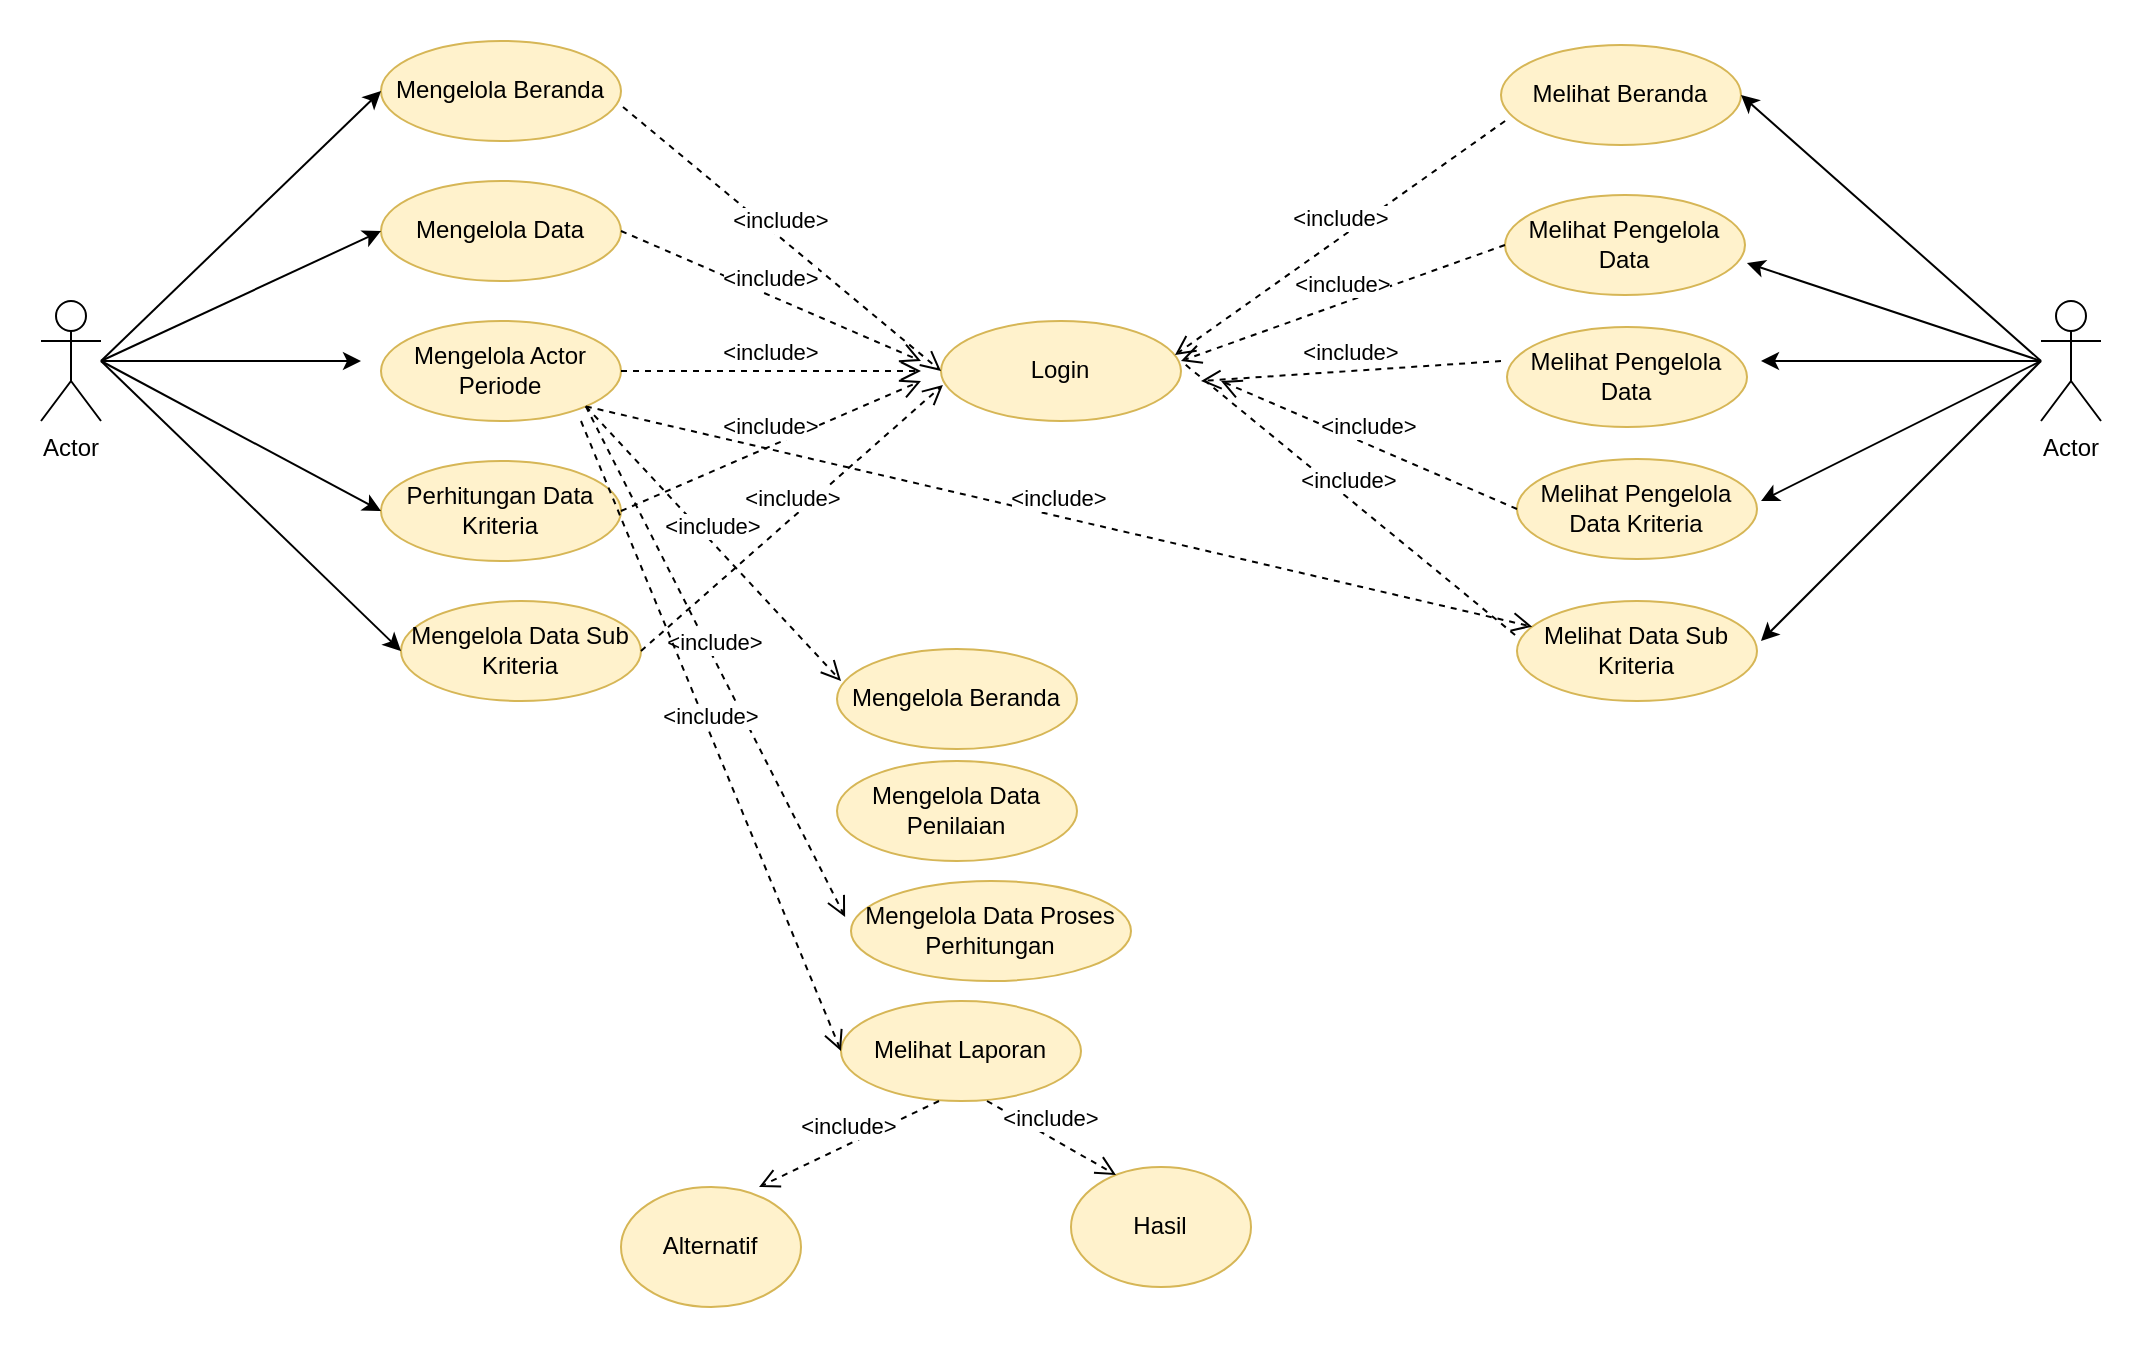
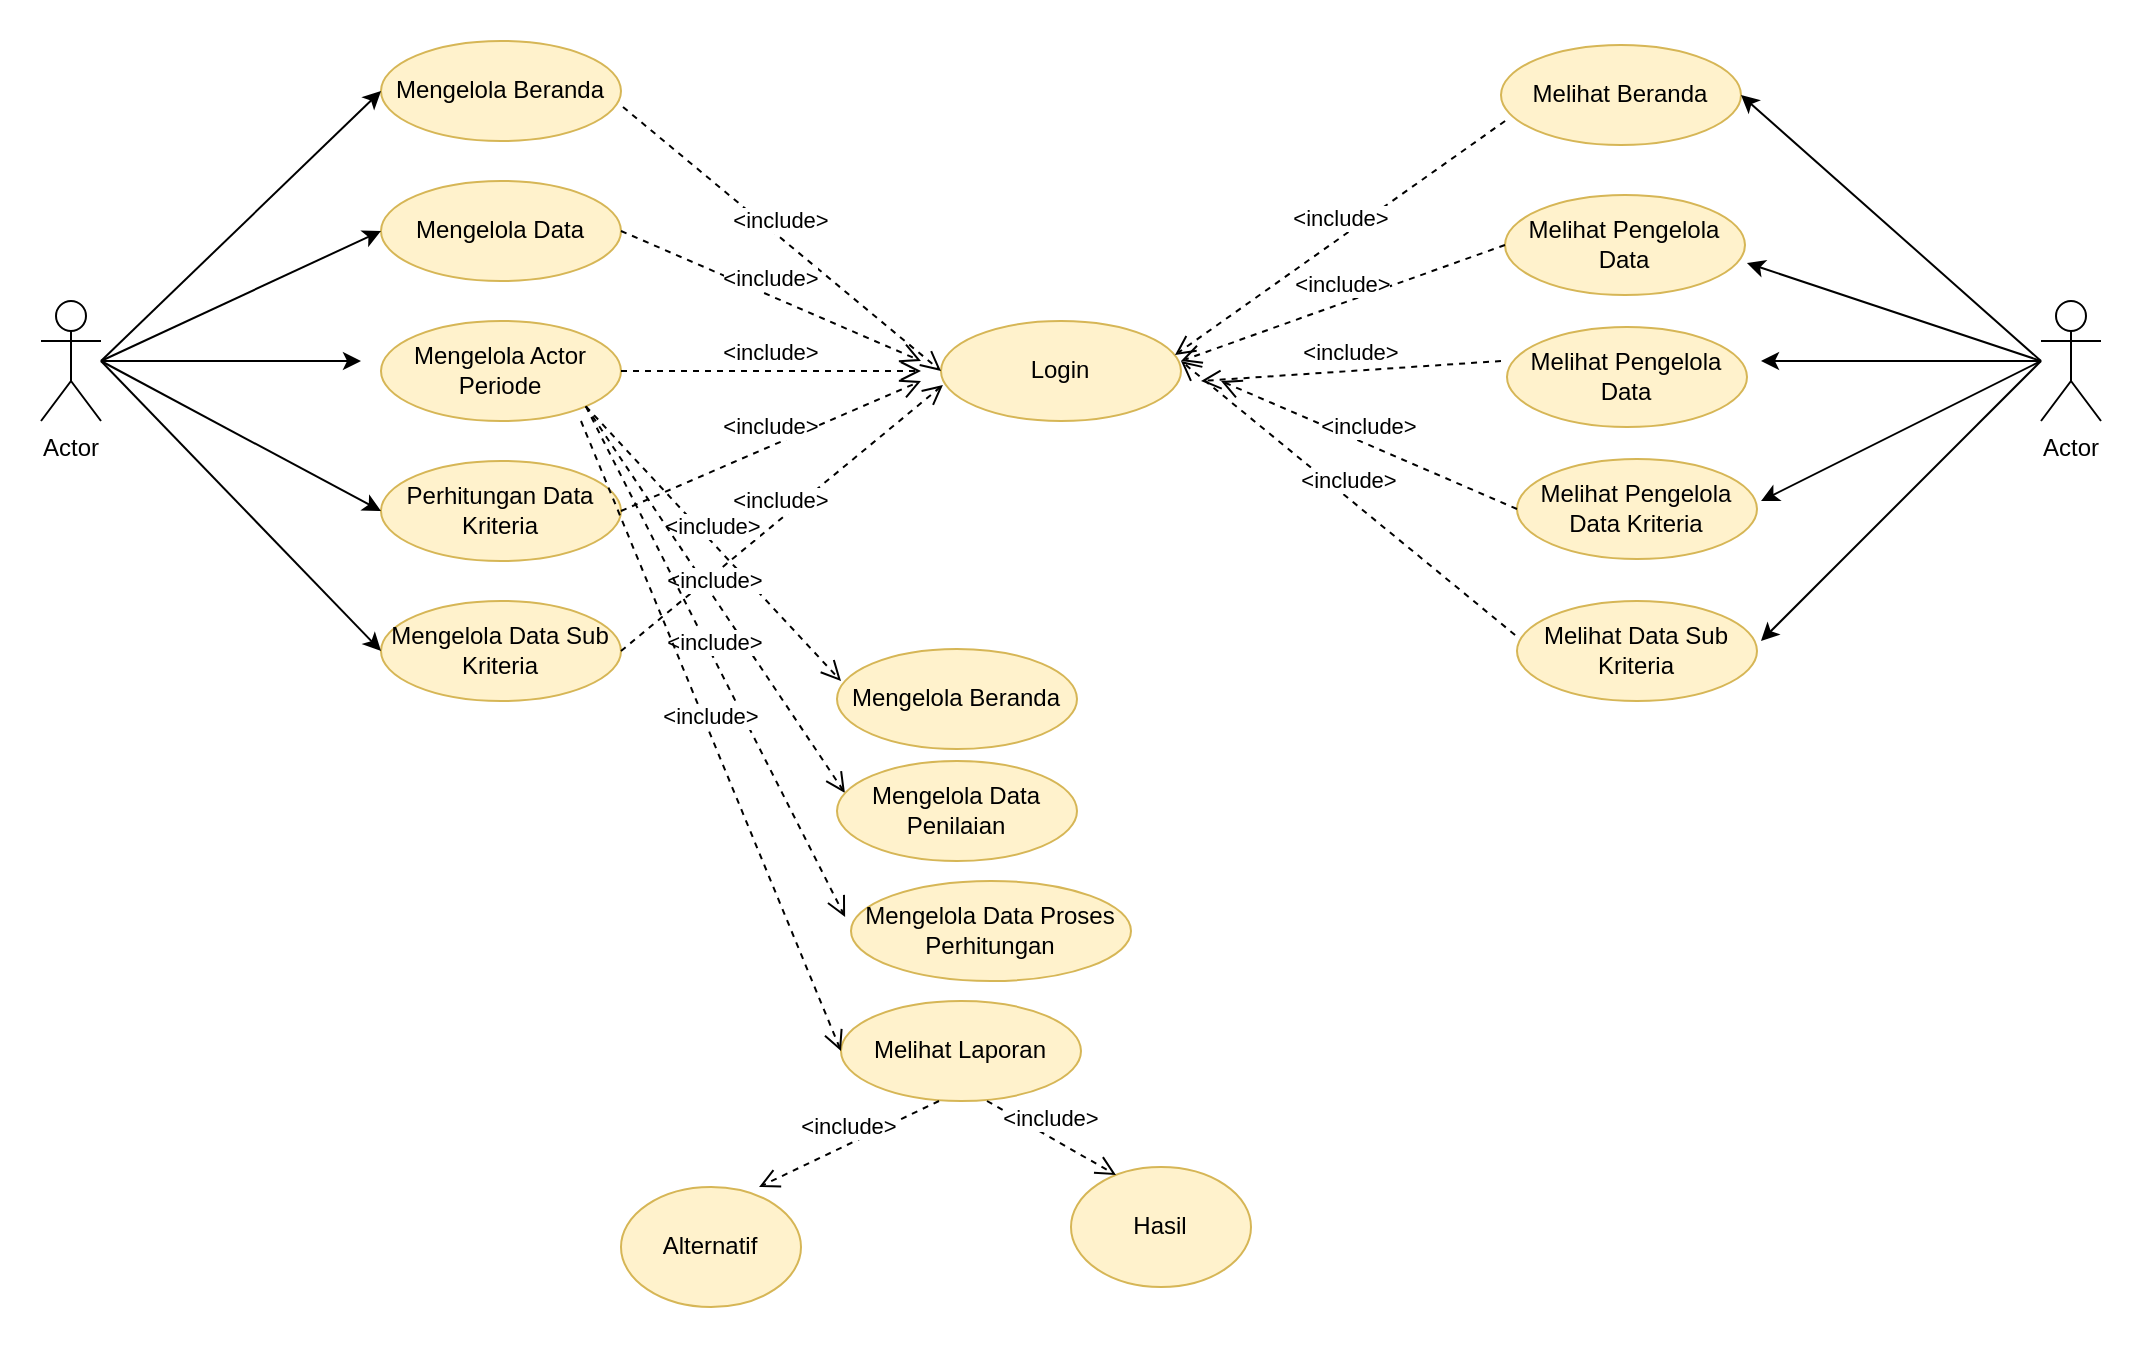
(1185, 364) -> (1187, 366)
(1263, 564) -> (668, 529)
(521, 651) -> (501, 651)
